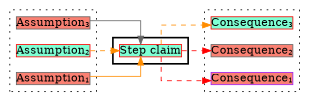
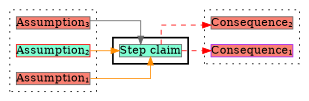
(252, 23) -> none
(102, 51) -> (102, 51)
(151, 51) -> (151, 51)
